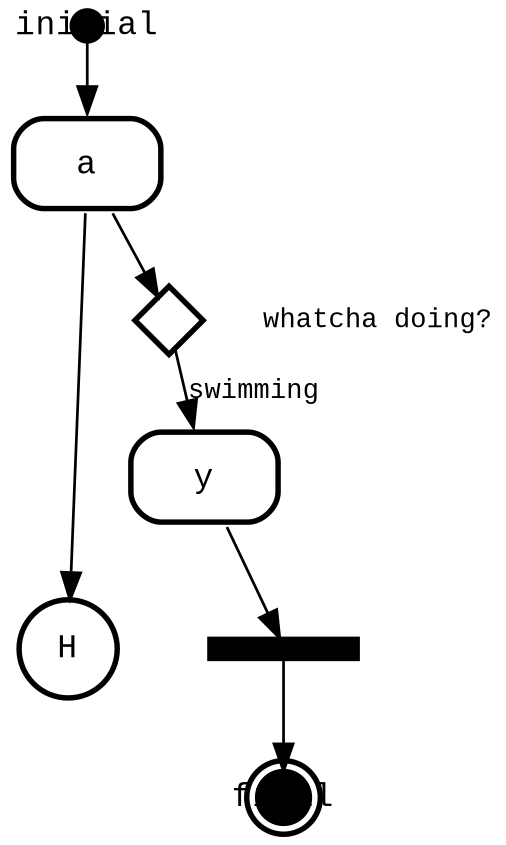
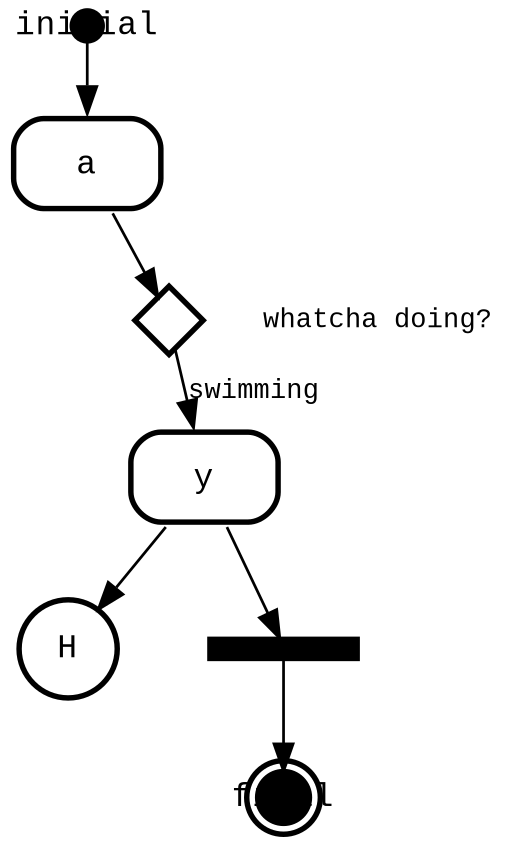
(78, 392) -> (141, 557)
